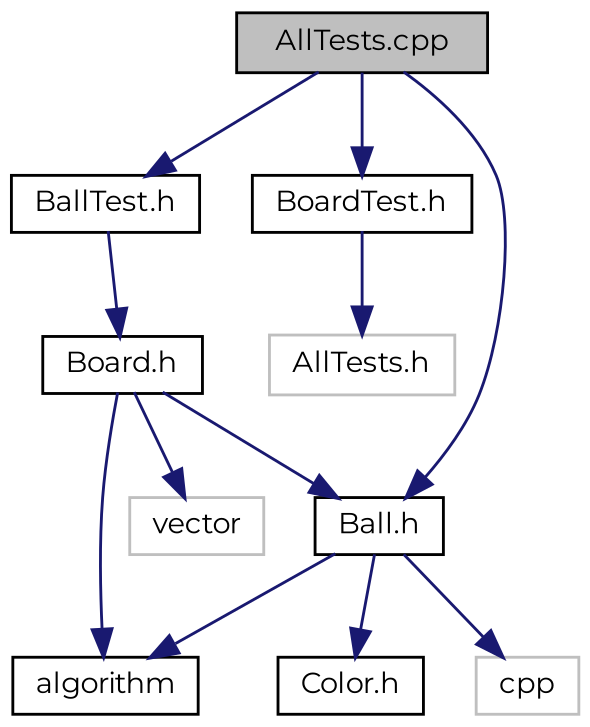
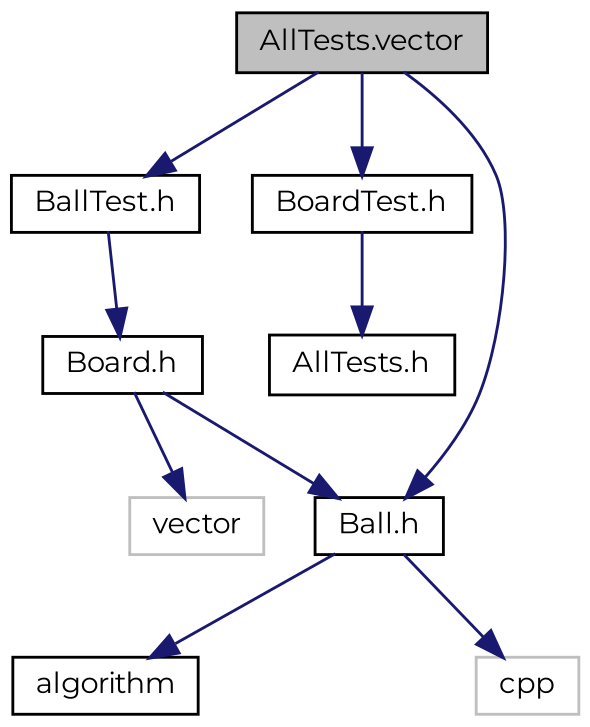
(362, 43) -> (362, 43)
(362, 365) -> (362, 365)
(102, 510) -> none
(351, 686) -> none
